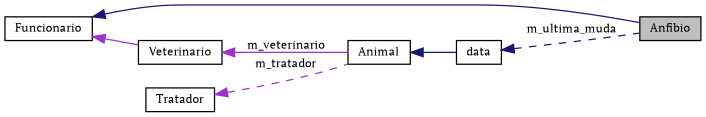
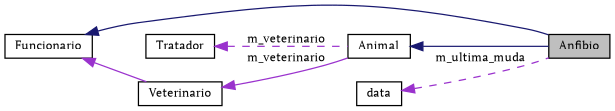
(577, 41) -> (482, 76)
(440, 52) -> (486, 46)
(285, 64) -> (285, 39)
